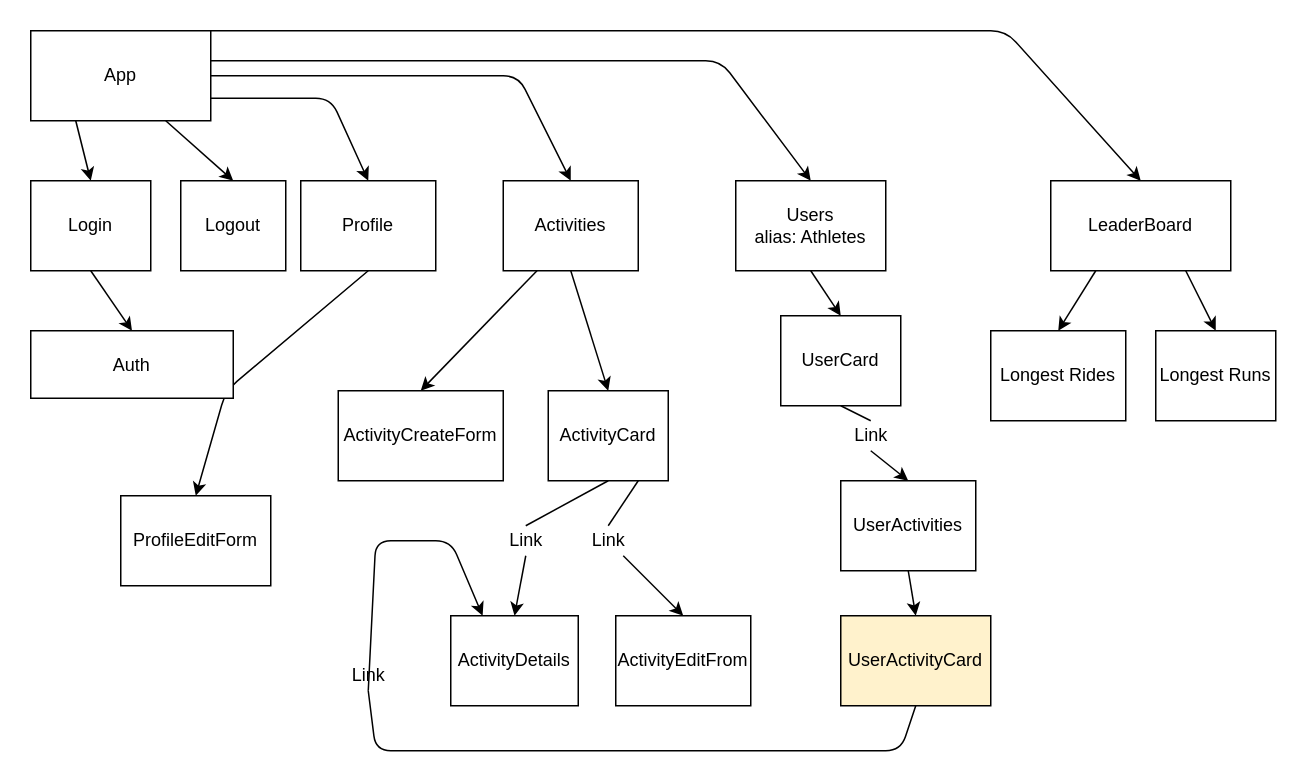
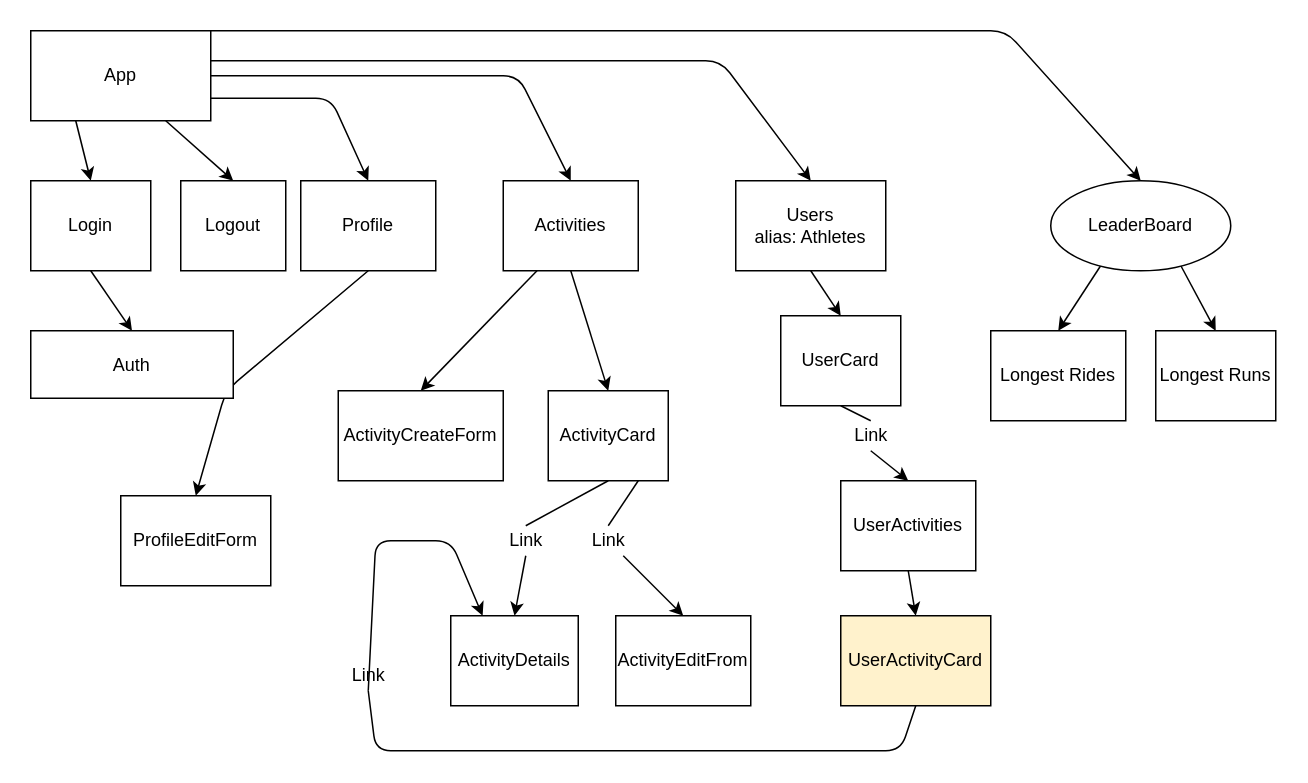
(1141, 226) -> (1141, 226)
